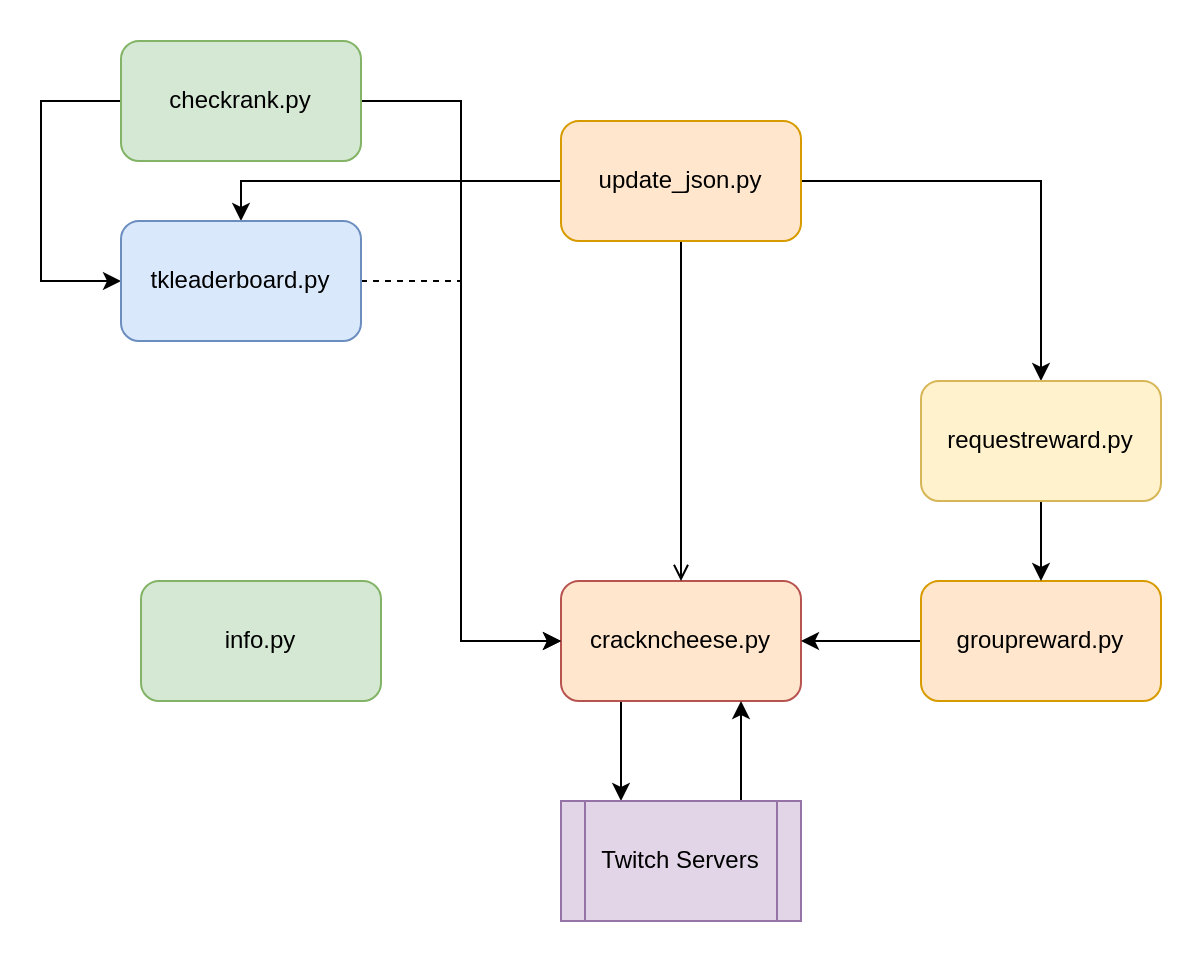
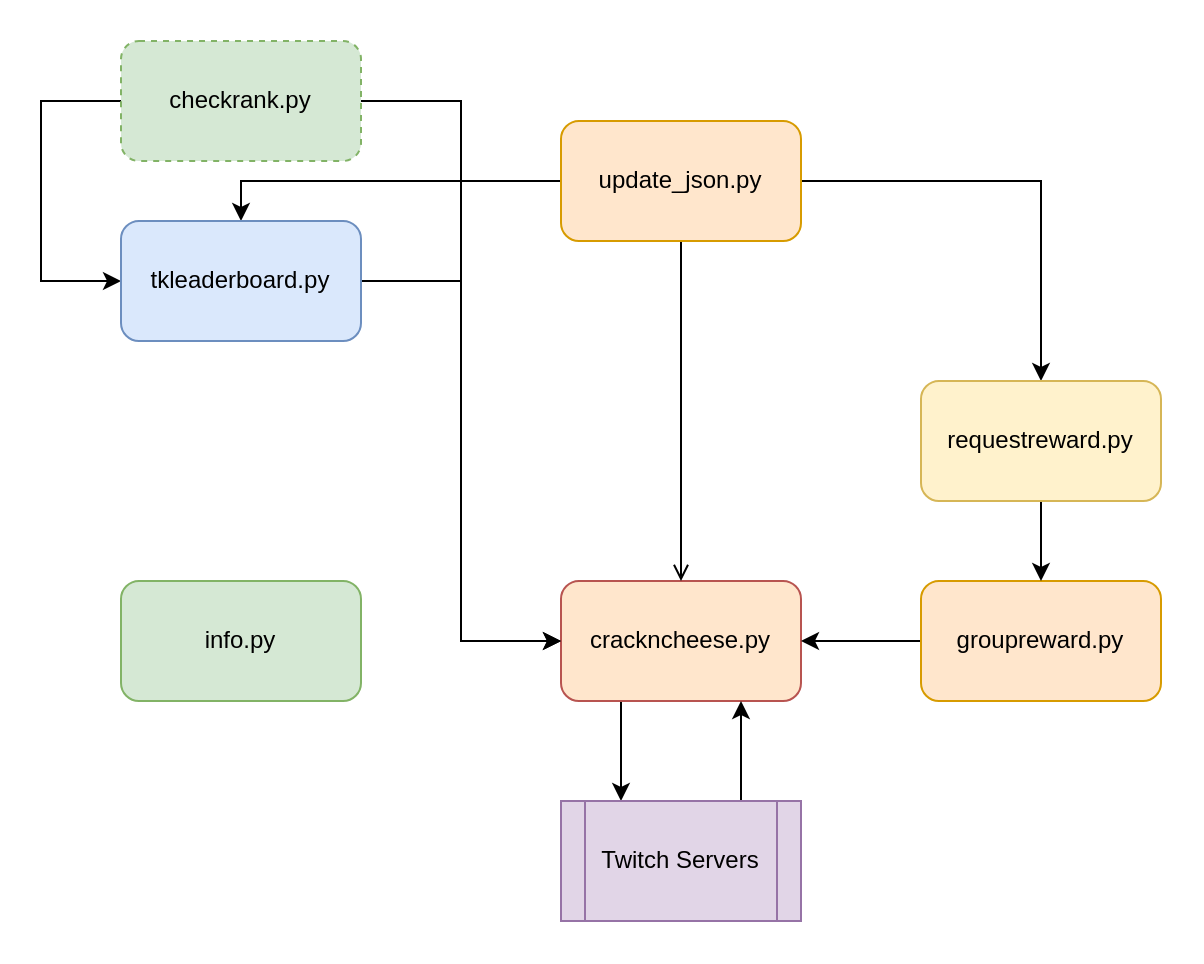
(241, 101) -> (241, 101)
(410, 281) -> (410, 281)
(261, 641) -> (241, 641)
